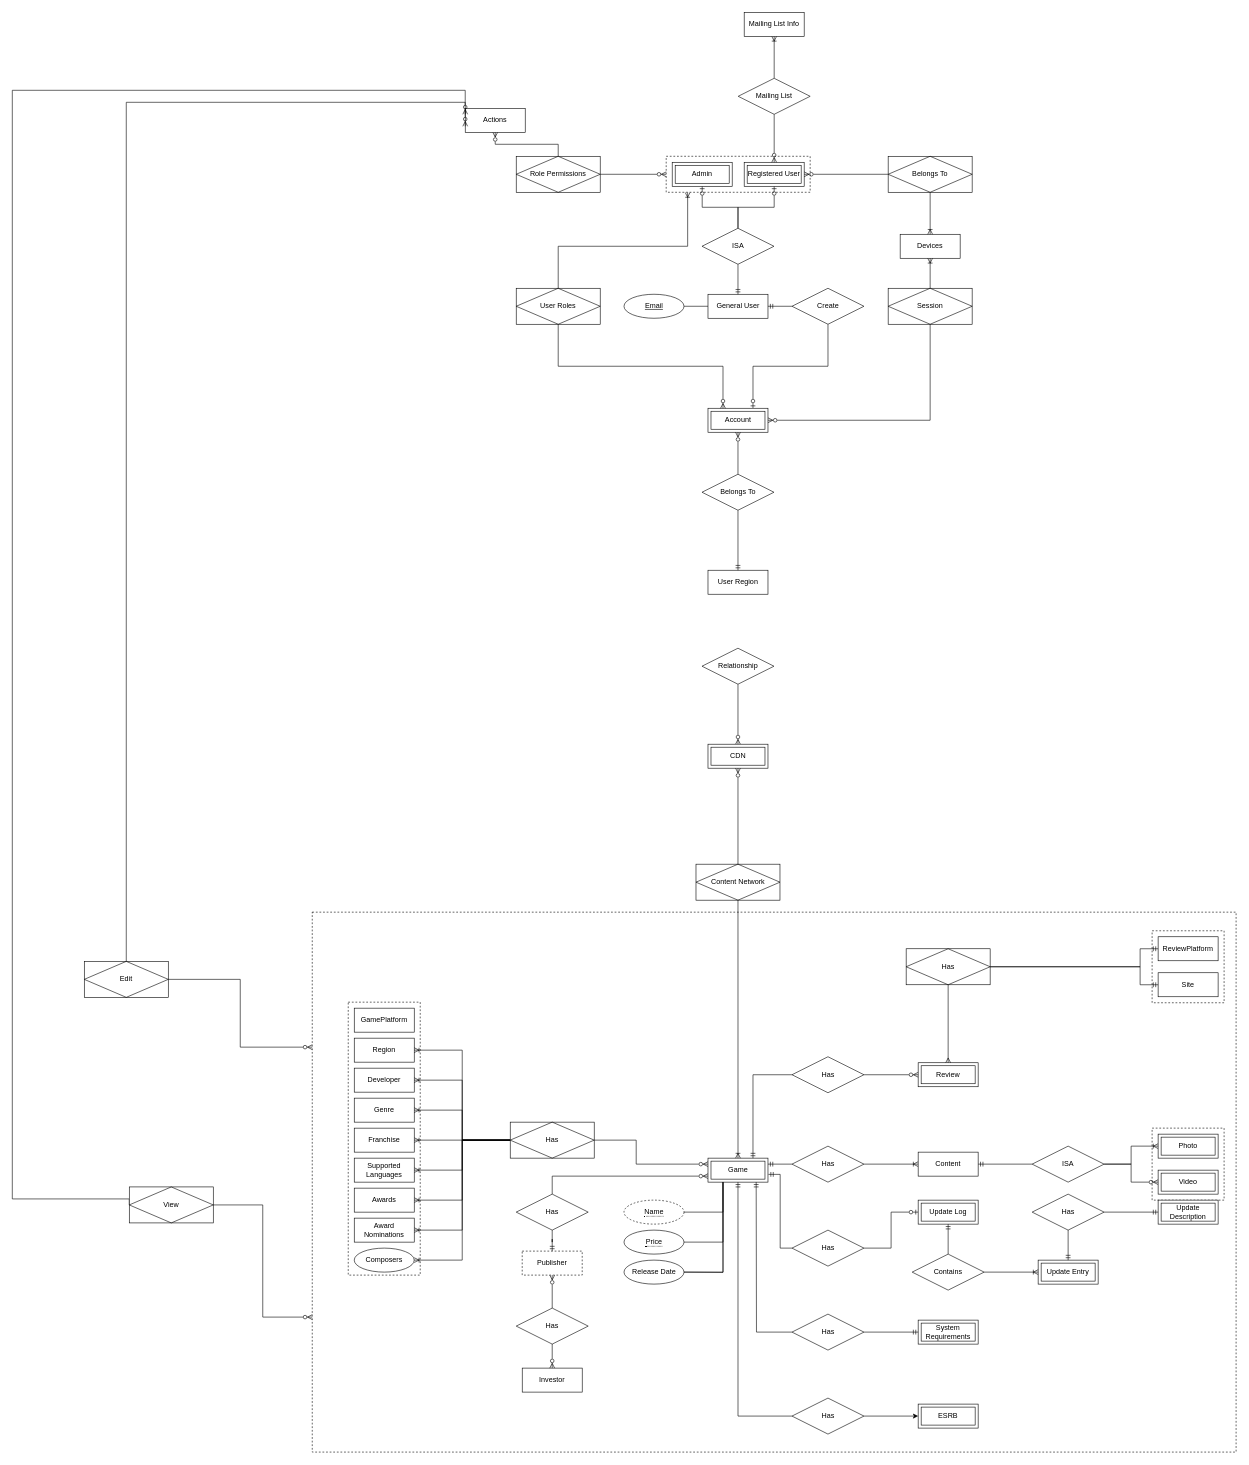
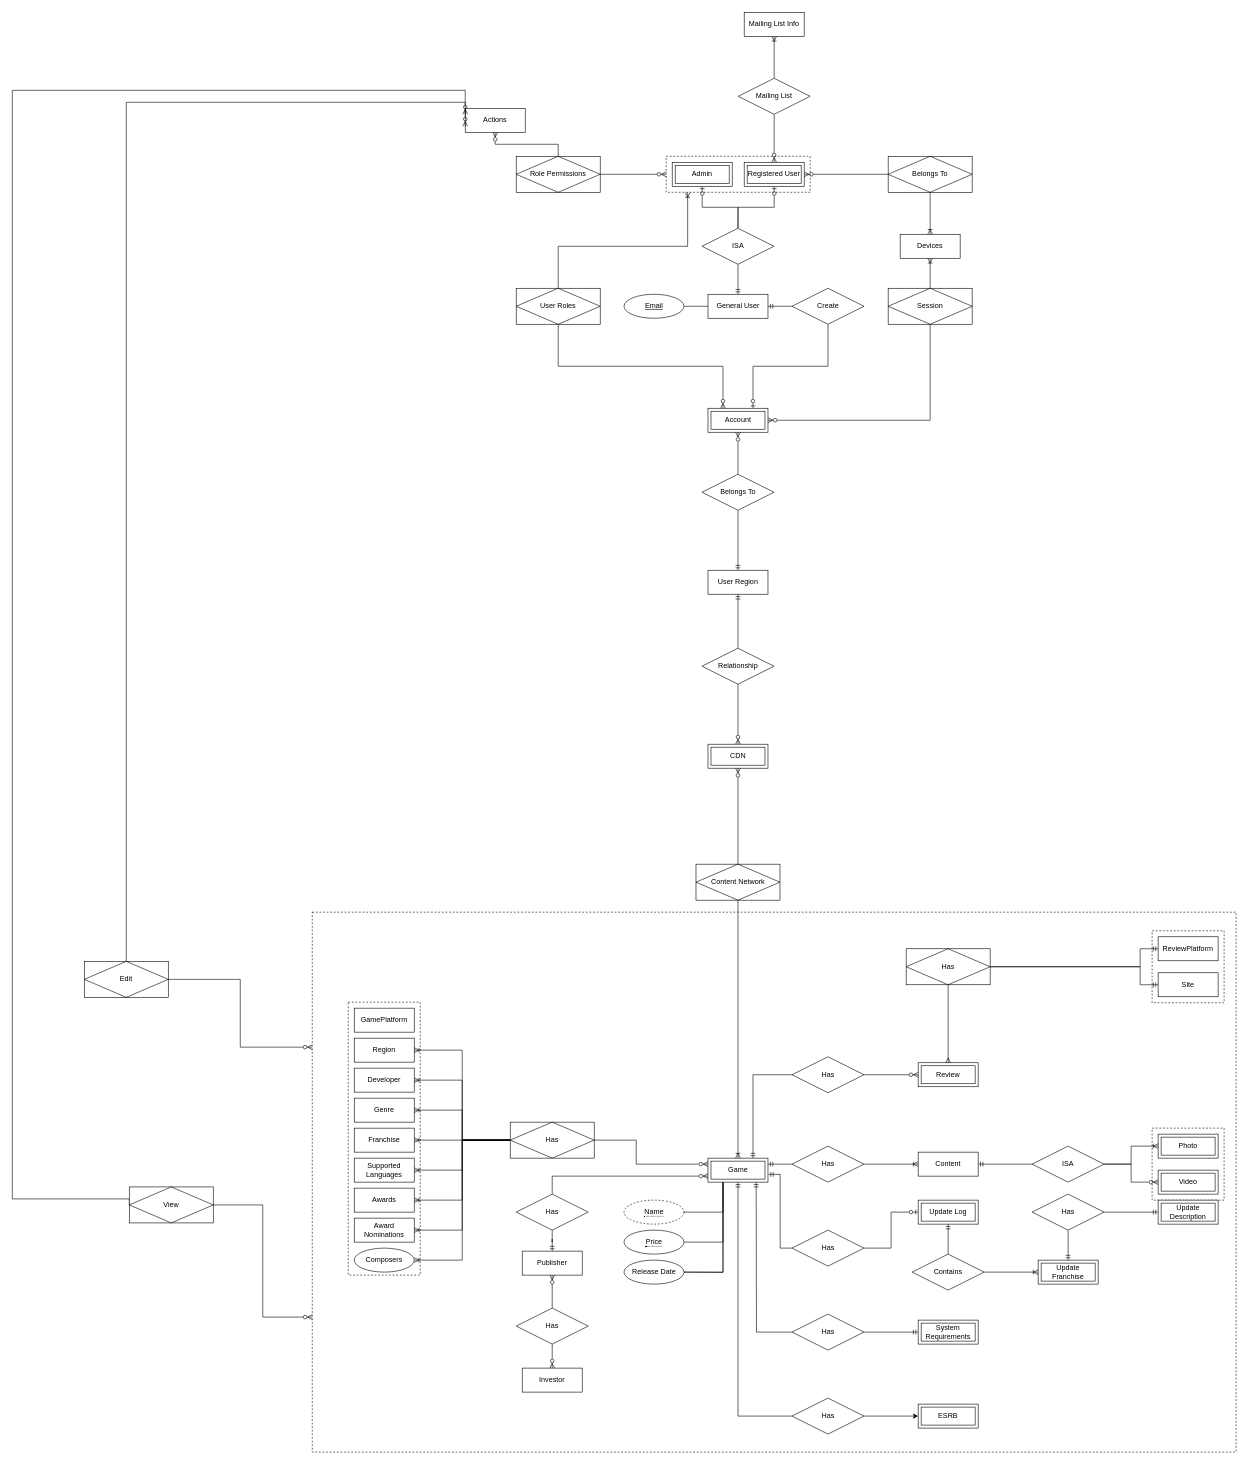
none -> (738, 598)
(552, 1263) -> (552, 1263)
(1068, 1272) -> (1068, 1272)
